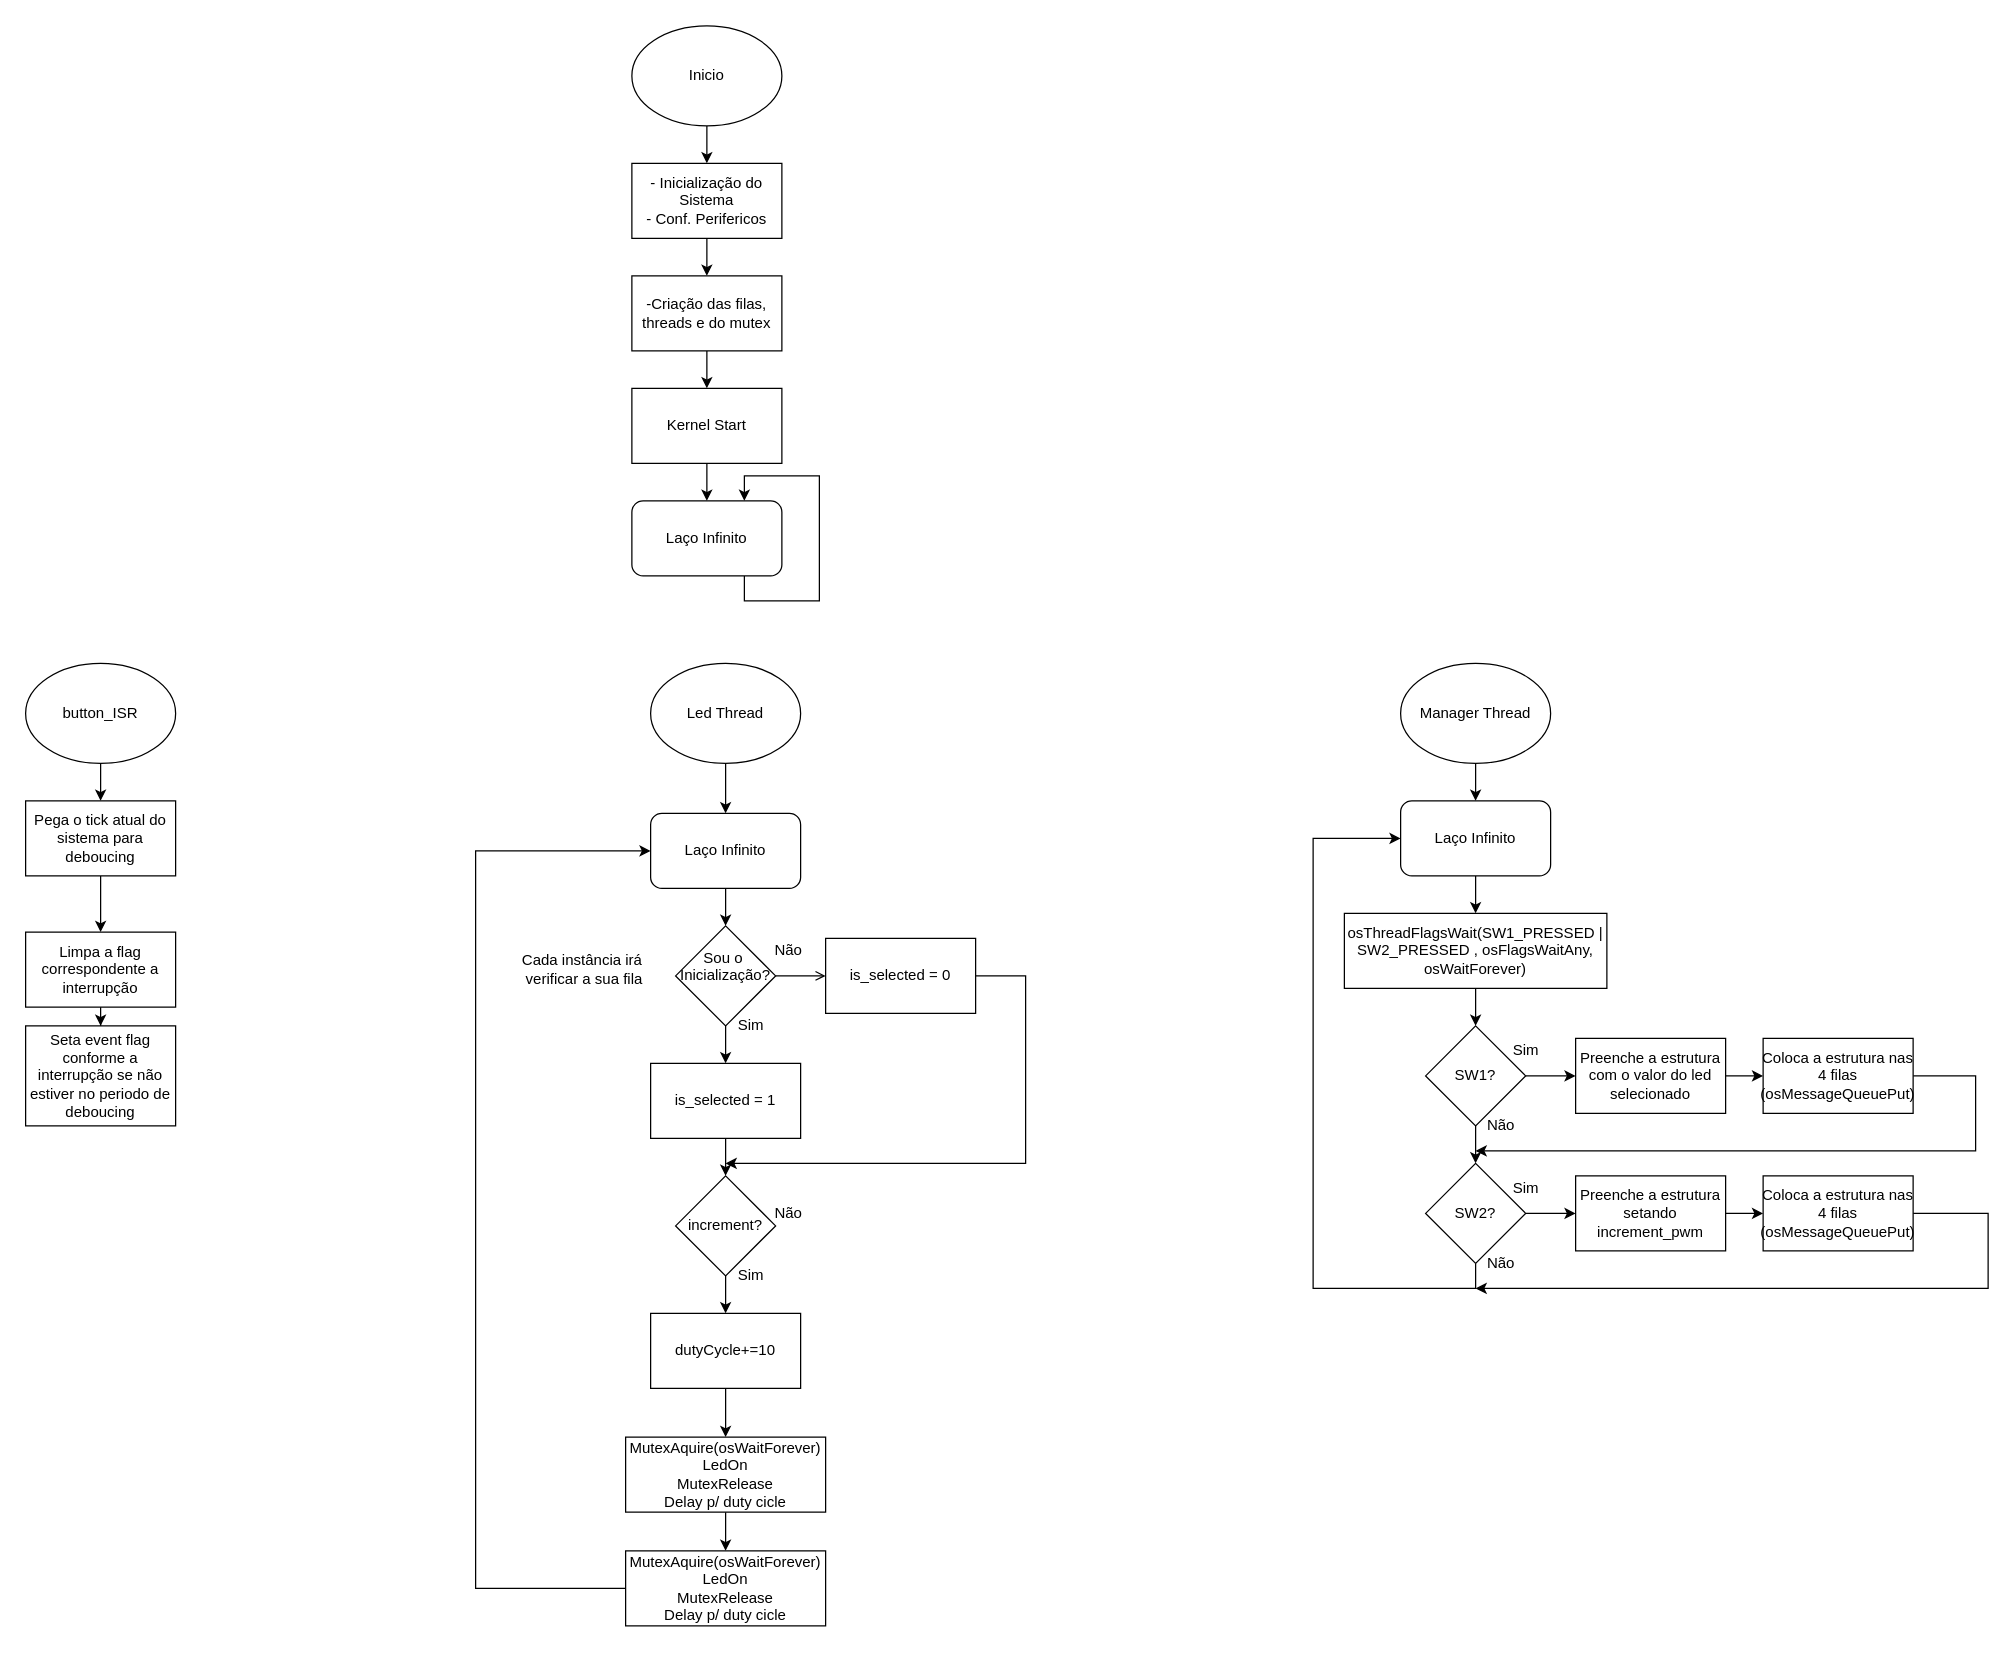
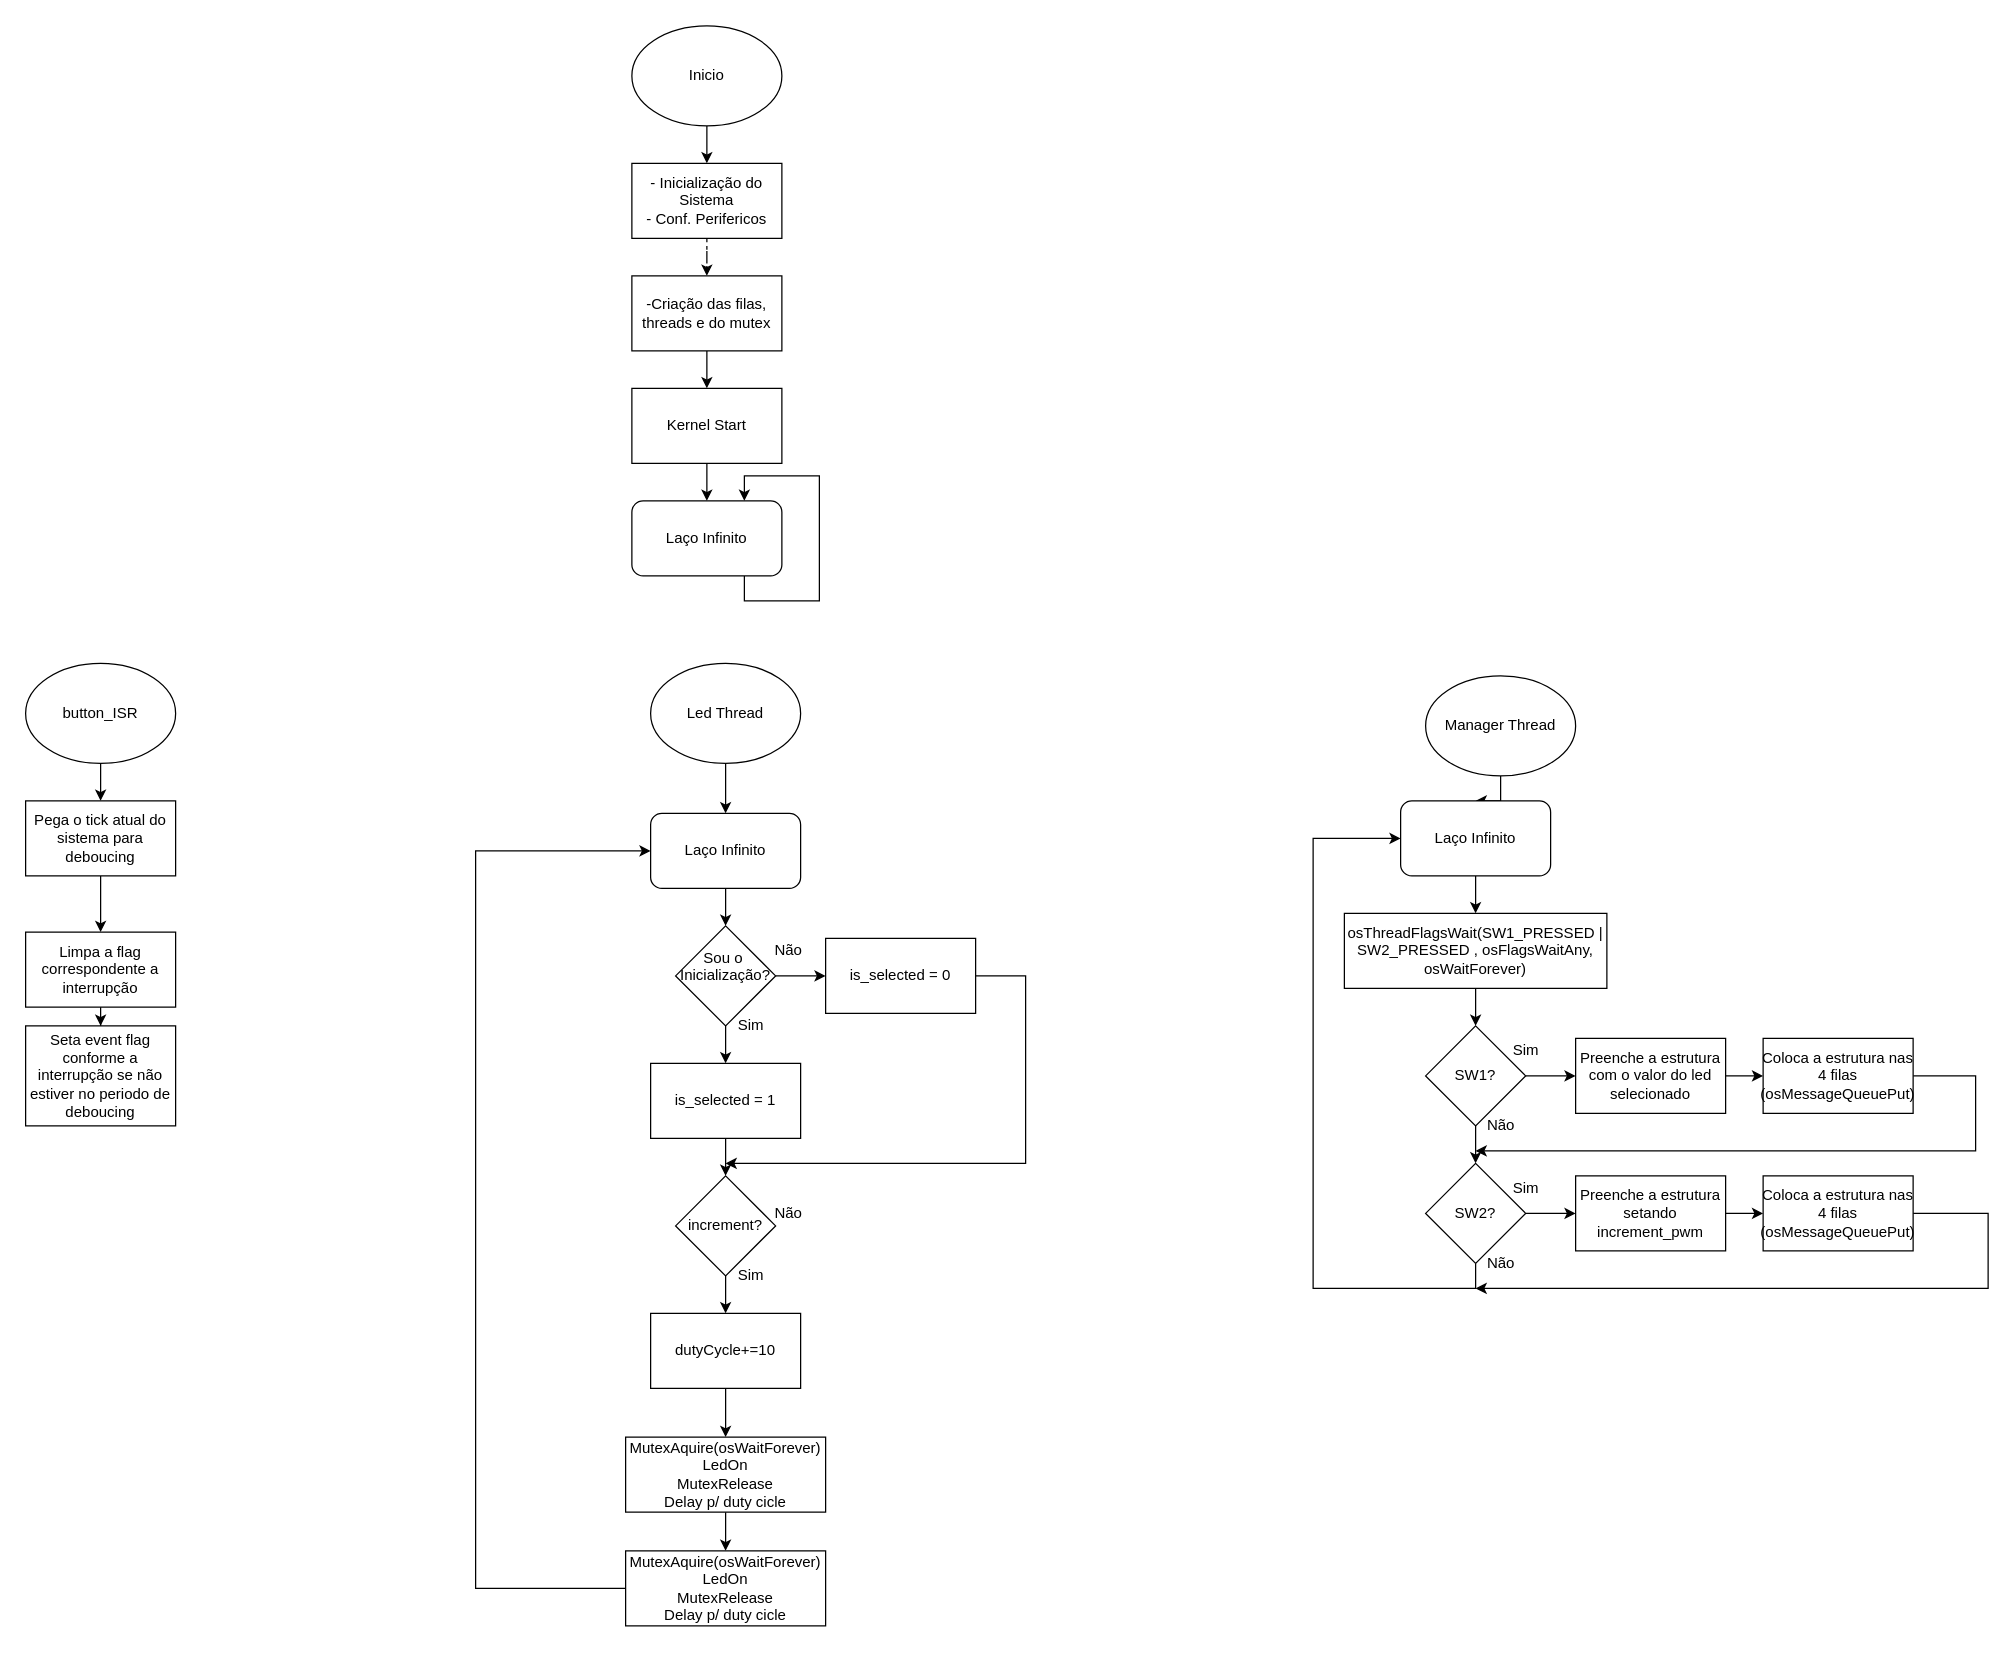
(707, 246) -> (707, 246)
(1476, 713) -> (1501, 726)
(582, 969) -> none
(817, 976) -> (816, 976)
